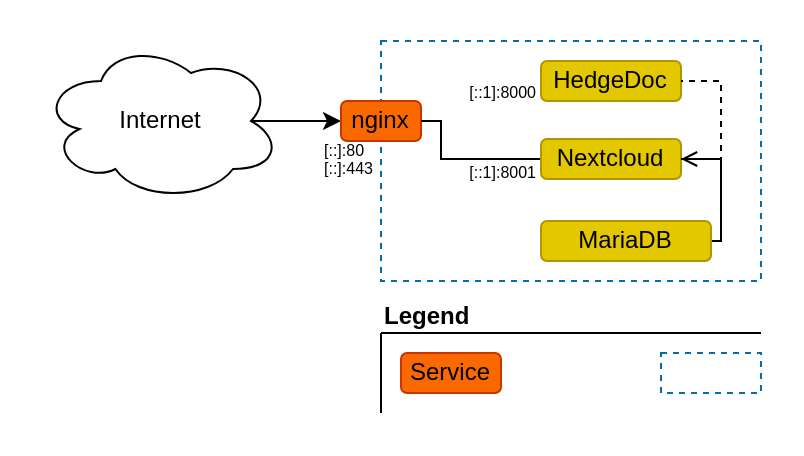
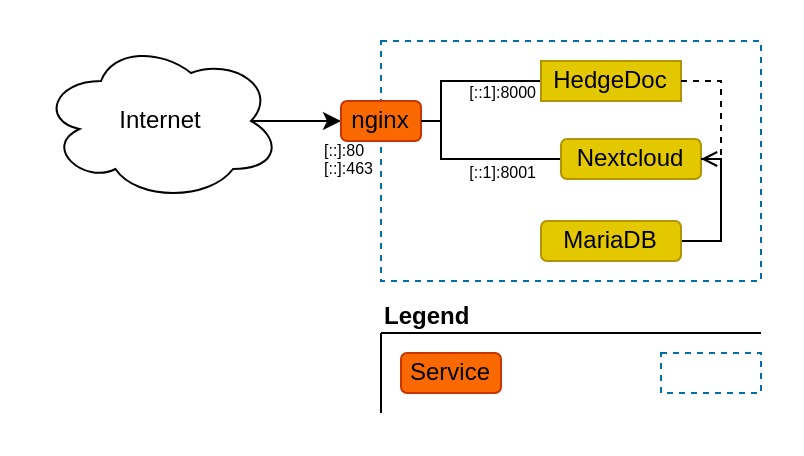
none -> (473, 81)
(611, 81) -> (611, 81)
(611, 159) -> (631, 159)
(353, 167) -> (353, 167)
(626, 241) -> (611, 241)
